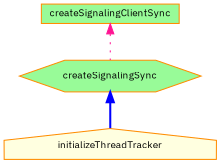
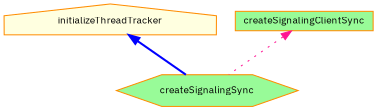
(110, 115) -> (162, 58)
